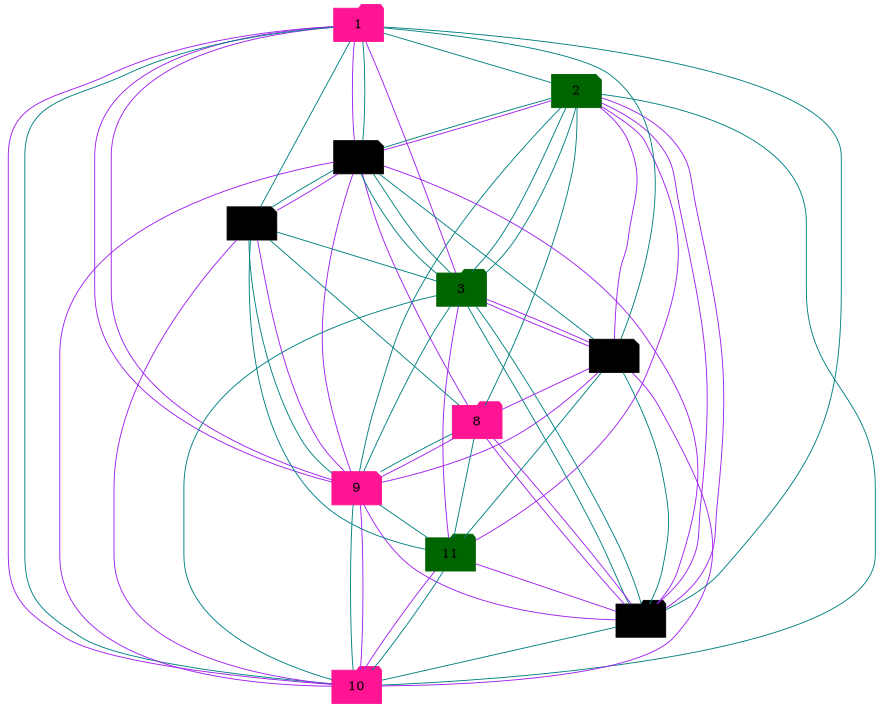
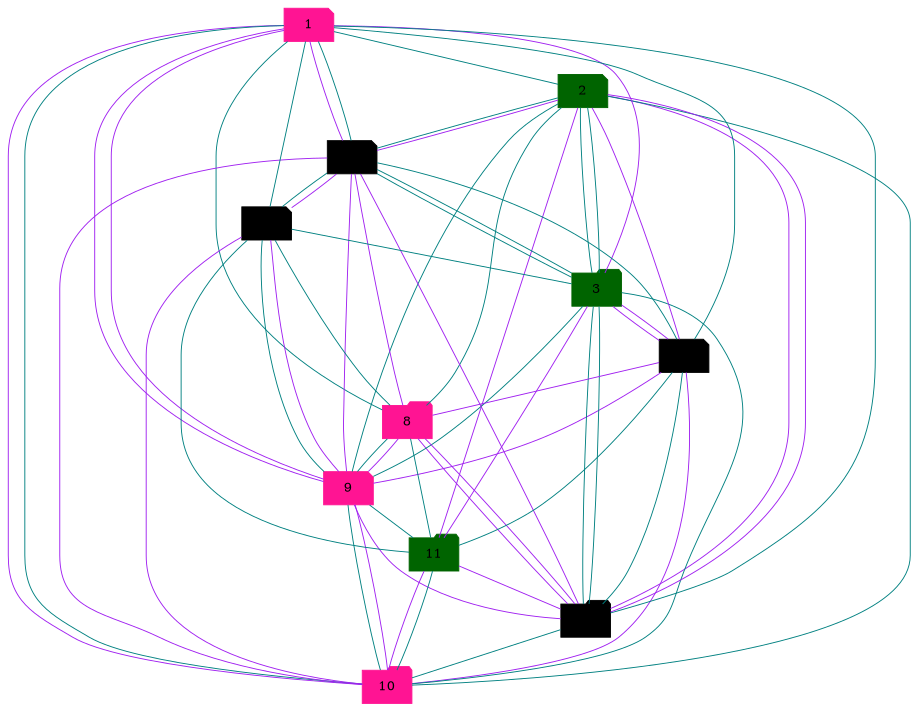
(359, 25) -> (309, 25)
none -> (218, 239)
